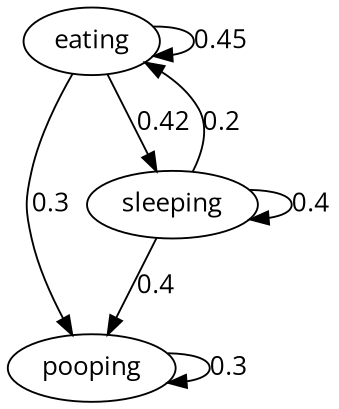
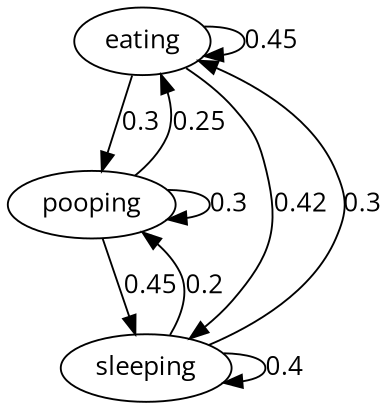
(222, 123) -> (363, 205)
none -> (166, 139)
none -> (116, 278)
(157, 286) -> (205, 286)
